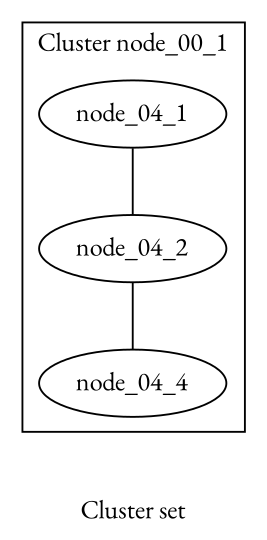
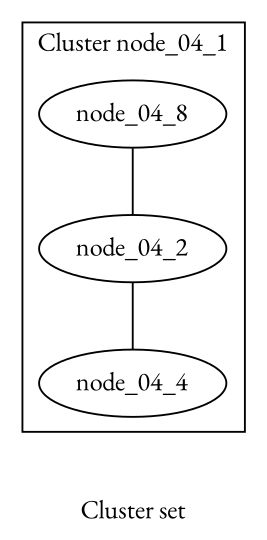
(134, 44) -> (134, 44)
(133, 114) -> (133, 114)
